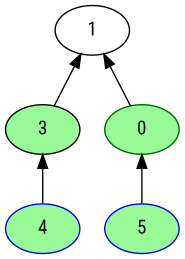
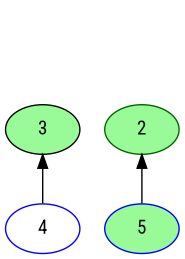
(92, 30) -> none
(142, 130) -> (142, 130)
(43, 229) -> (43, 229)
